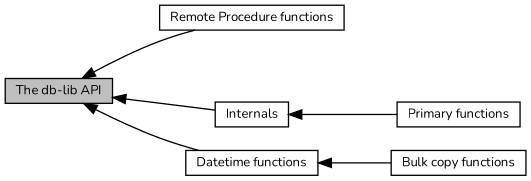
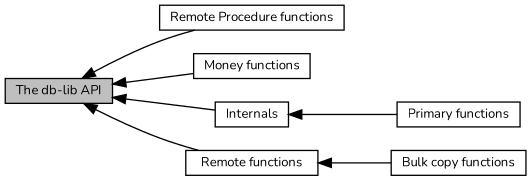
none -> (252, 66)
(252, 163) -> (252, 163)
